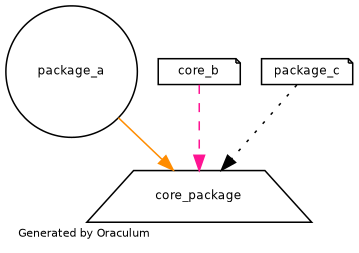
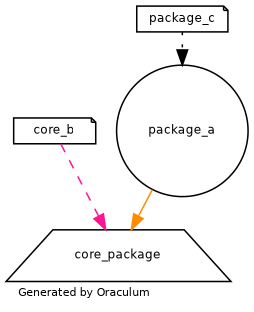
(264, 122) -> (182, 41)
